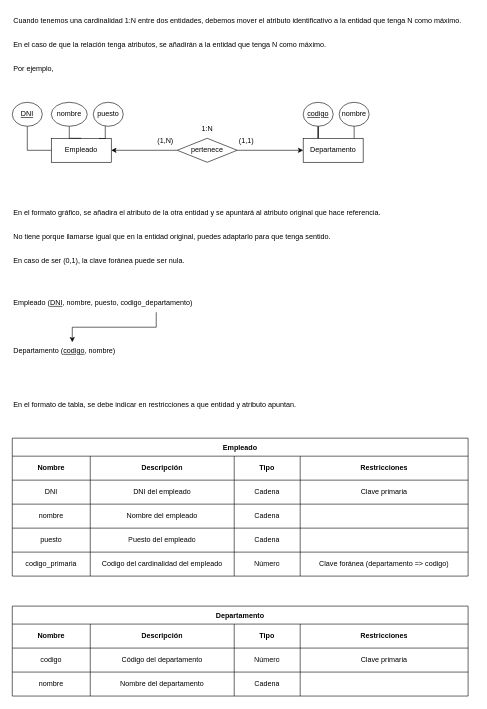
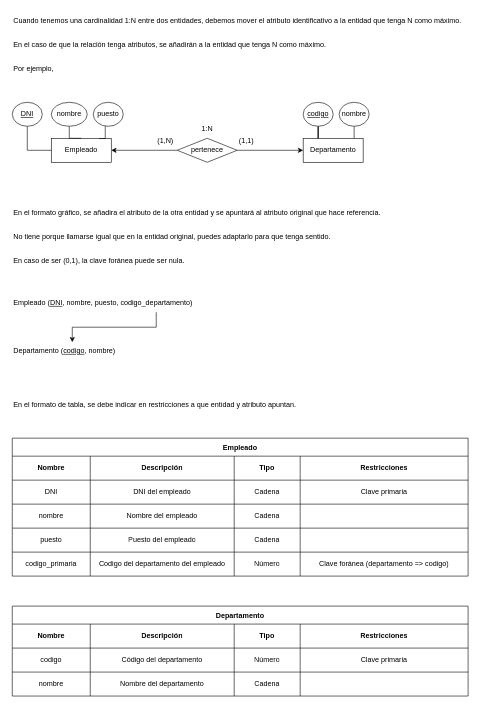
(162, 564) -> (162, 564)
